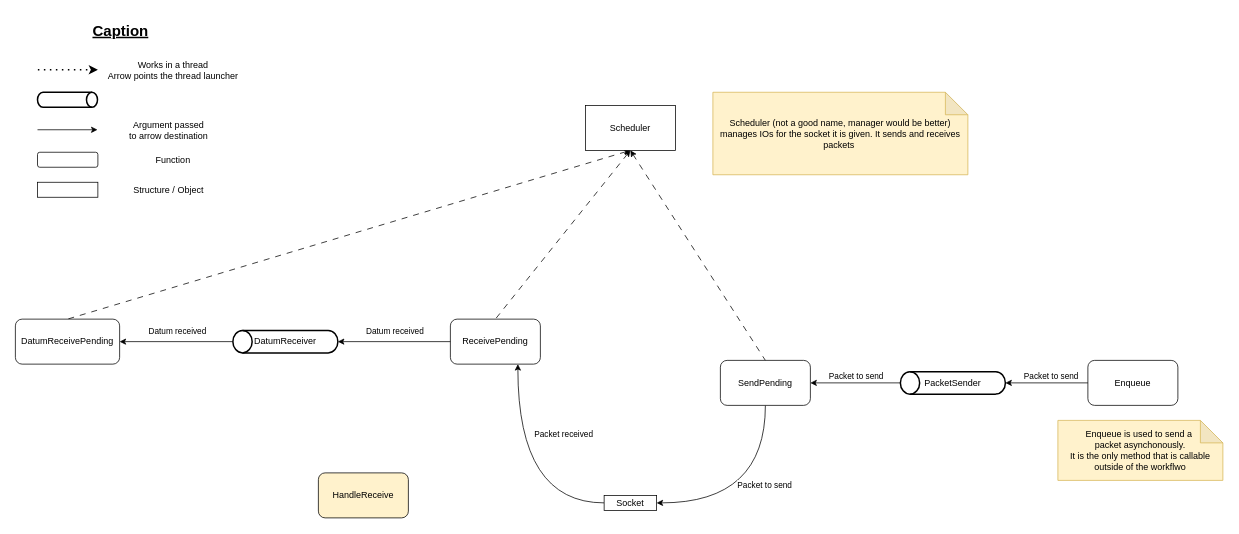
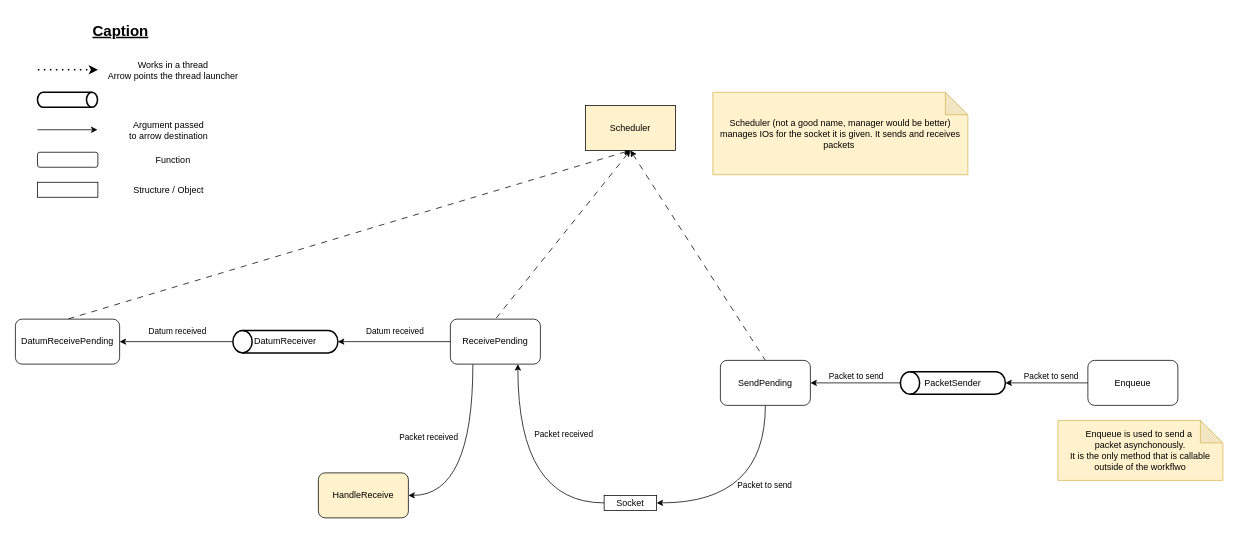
(630, 128) -> (630, 128)
none -> (465, 443)
